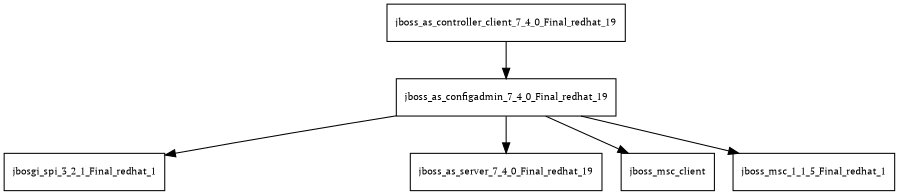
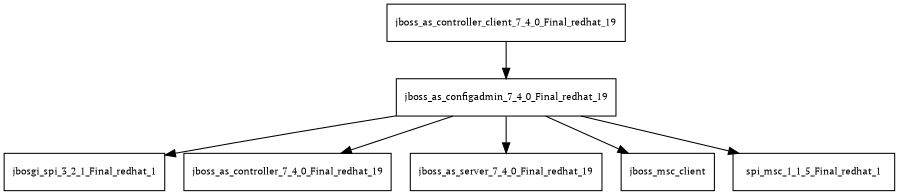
none -> (288, 172)
(814, 172) -> (814, 172)
